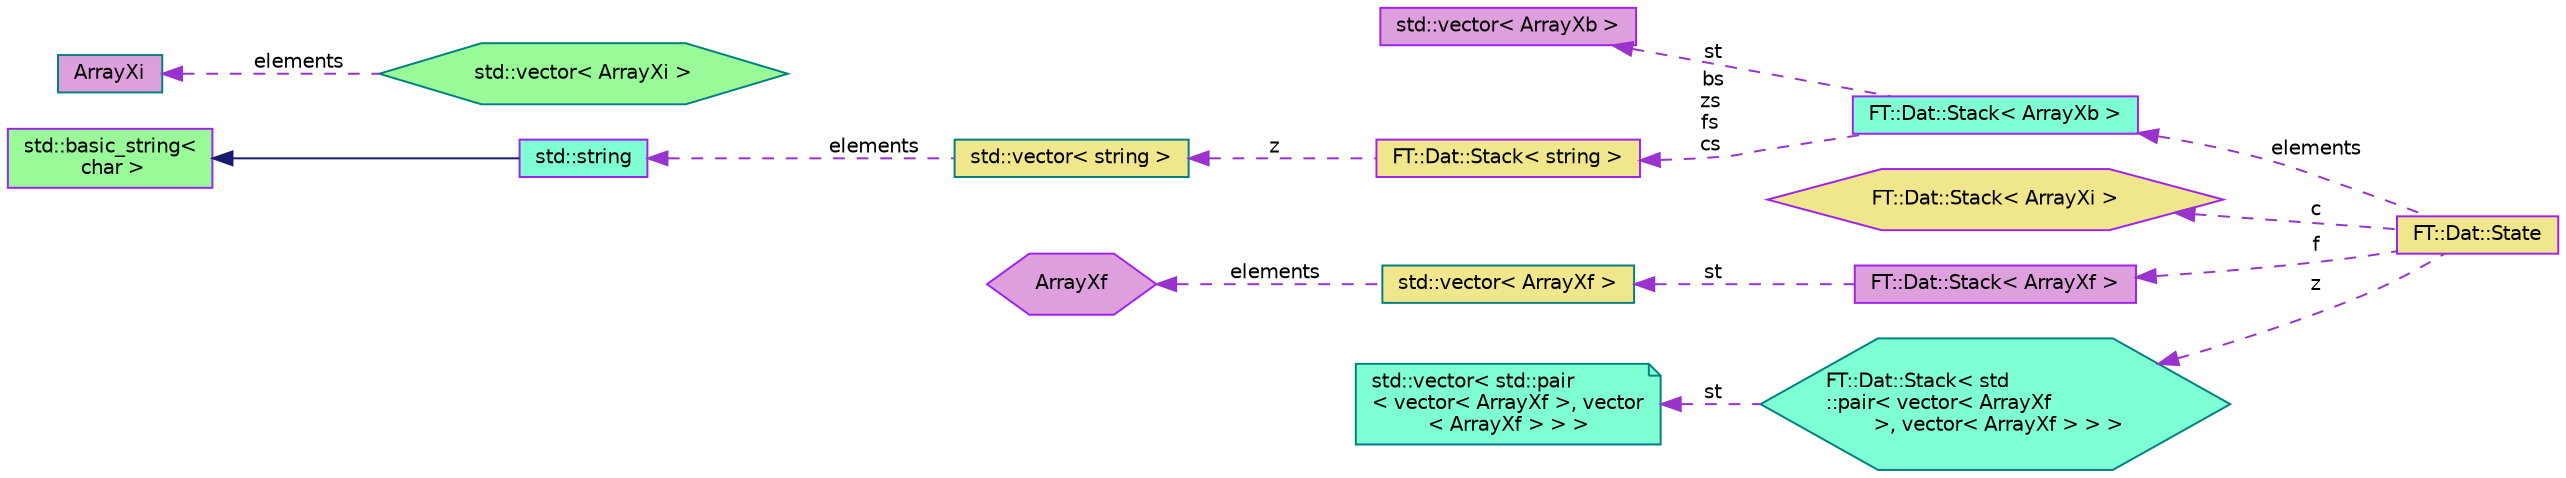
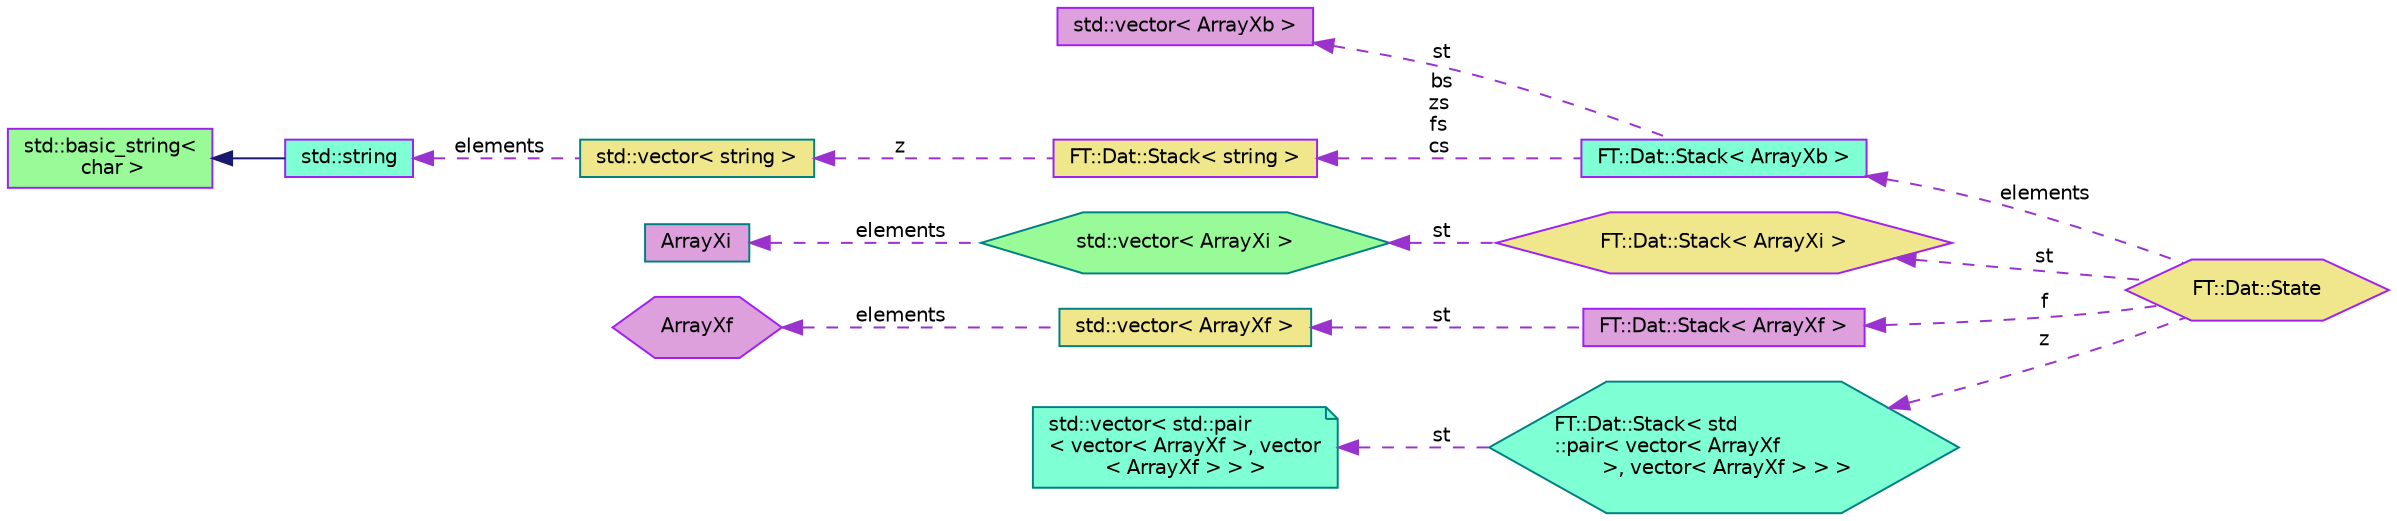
(2313, 210) -> (2042, 258)
(2478, 235) -> (2257, 290)
none -> (1453, 243)
